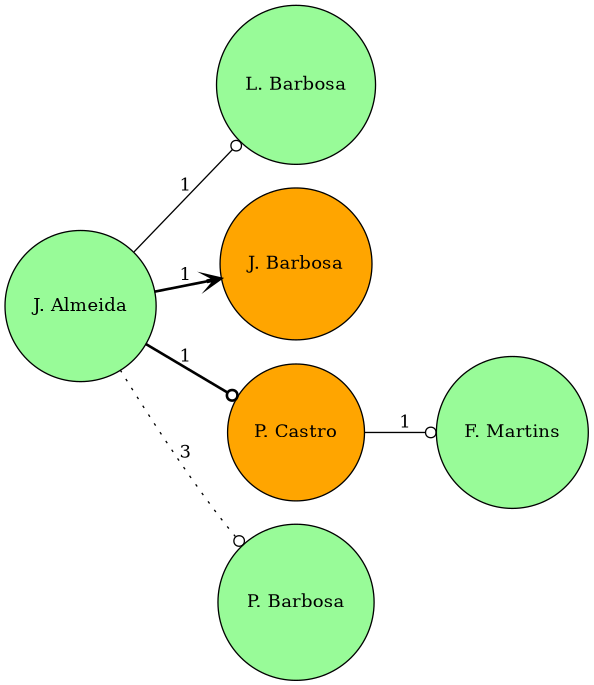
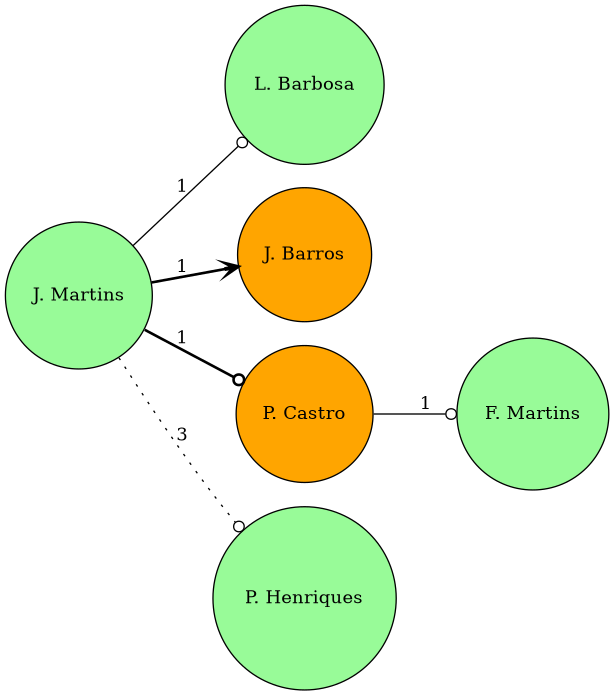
(296, 264) -> (305, 255)
(81, 306) -> (79, 296)
(296, 602) -> (305, 598)
